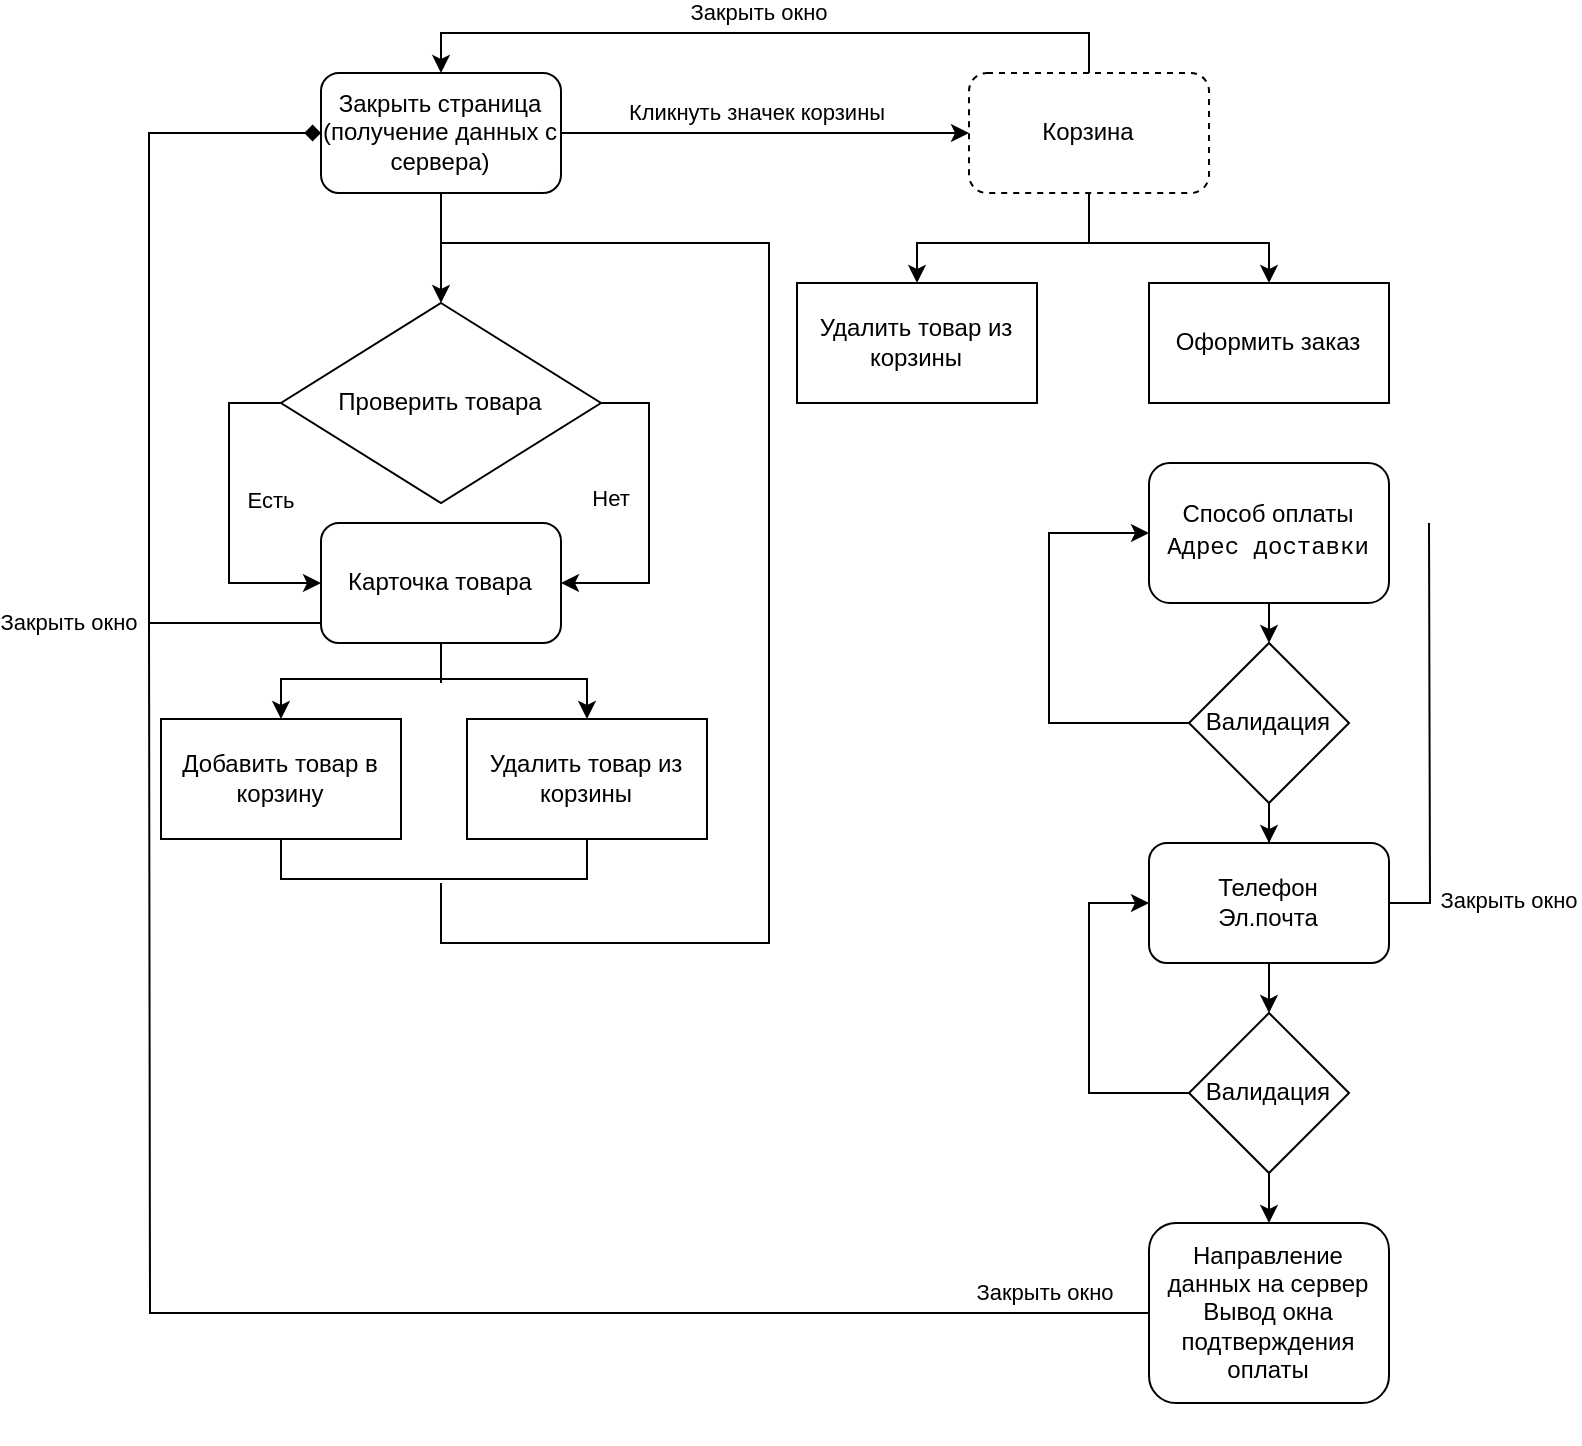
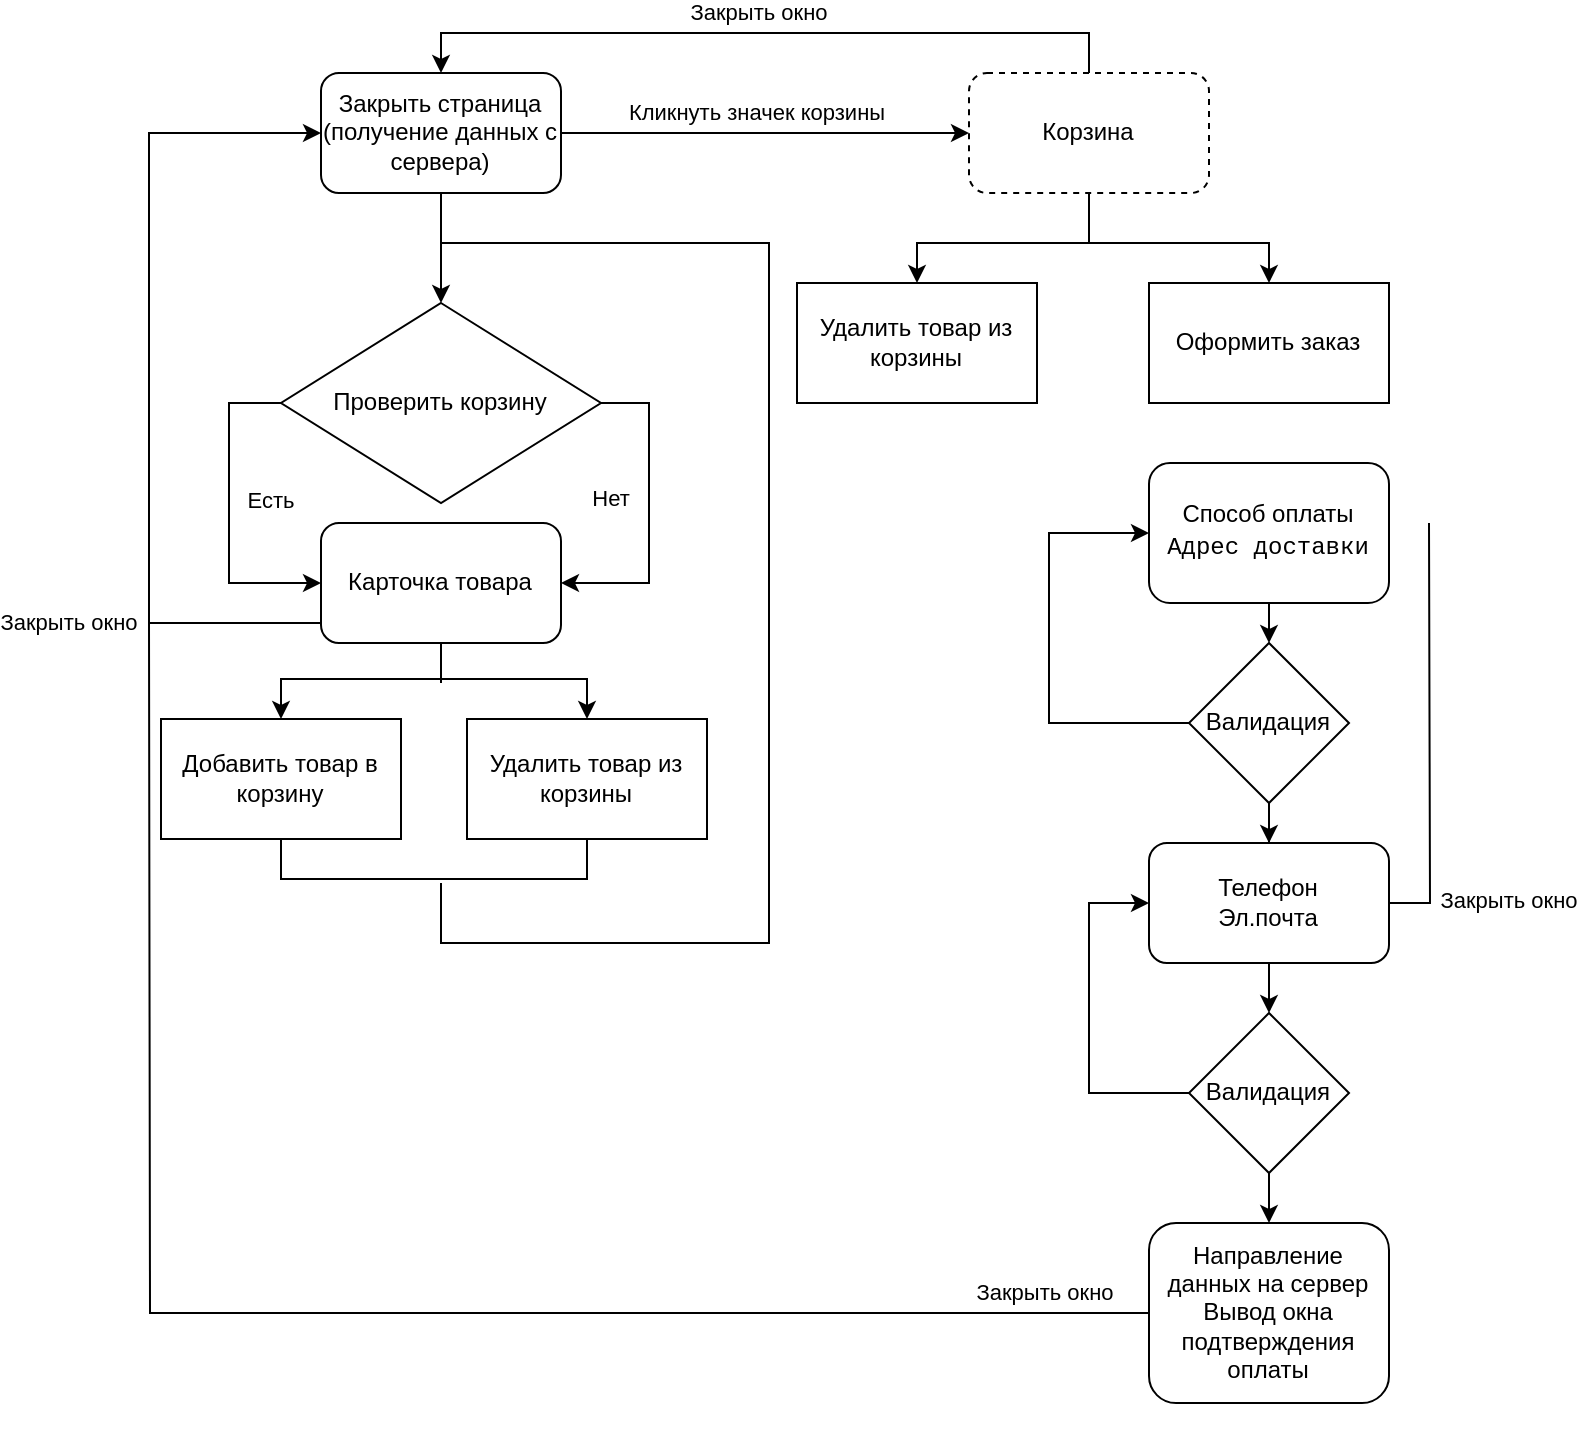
(304, 133) -> (305, 133)
(441, 403) -> (441, 403)
